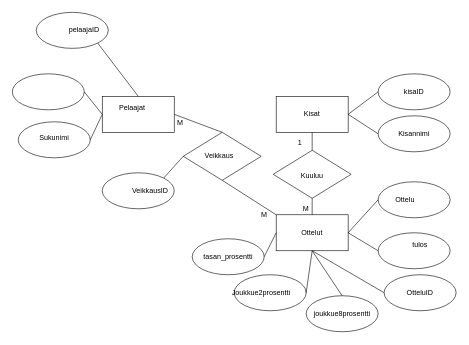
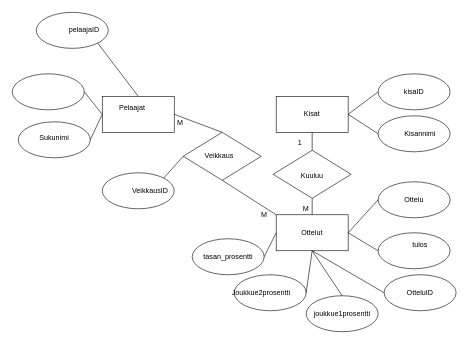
(414, 134) -> (420, 134)
(405, 200) -> (414, 200)
(342, 314) -> (342, 314)
